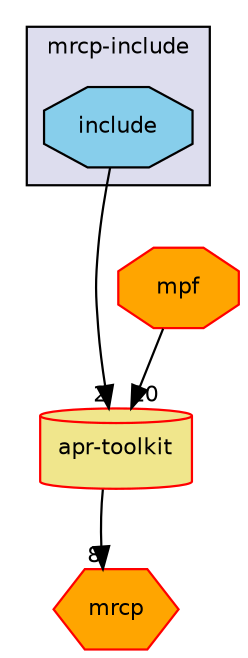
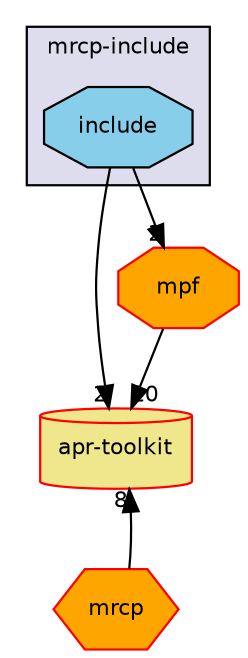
none -> (145, 199)
(101, 518) -> (131, 540)
